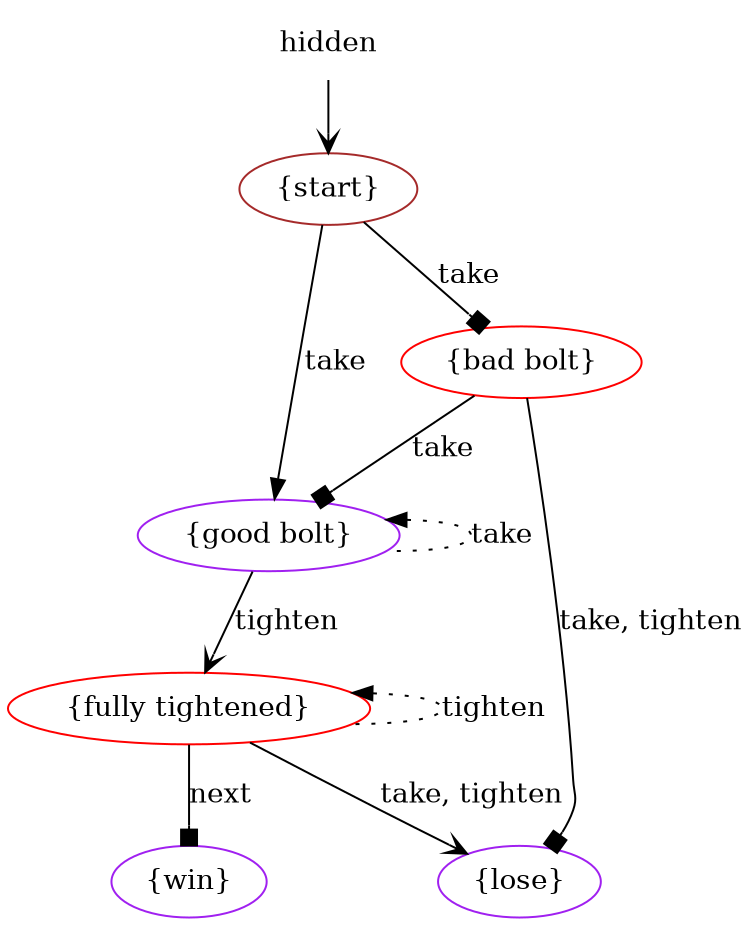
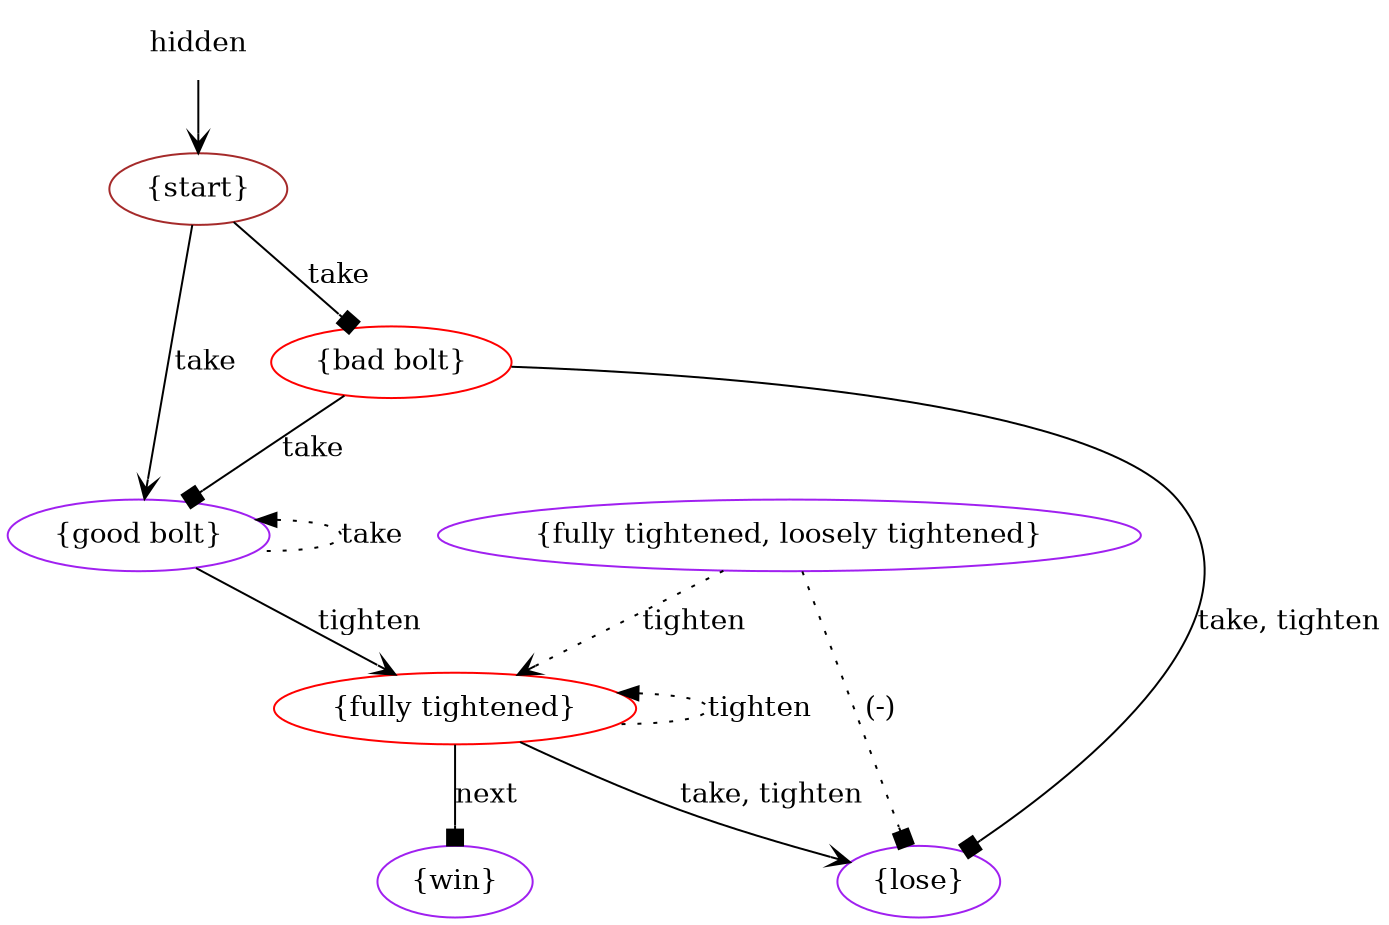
(300, 352) -> (170, 352)
none -> (789, 535)
